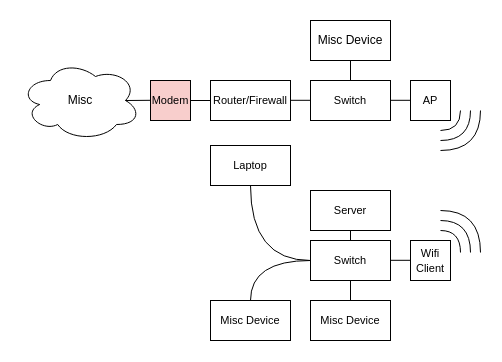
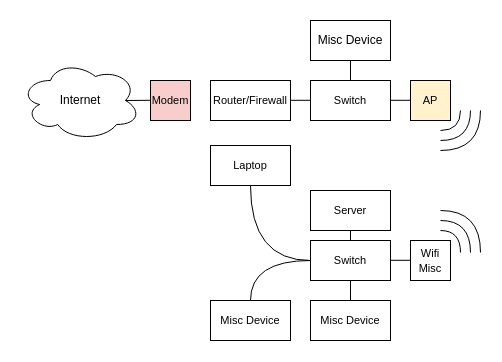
(81, 101) -> (81, 101)
(201, 101) -> none
(431, 101) -> (431, 101)
(431, 261) -> (431, 261)
